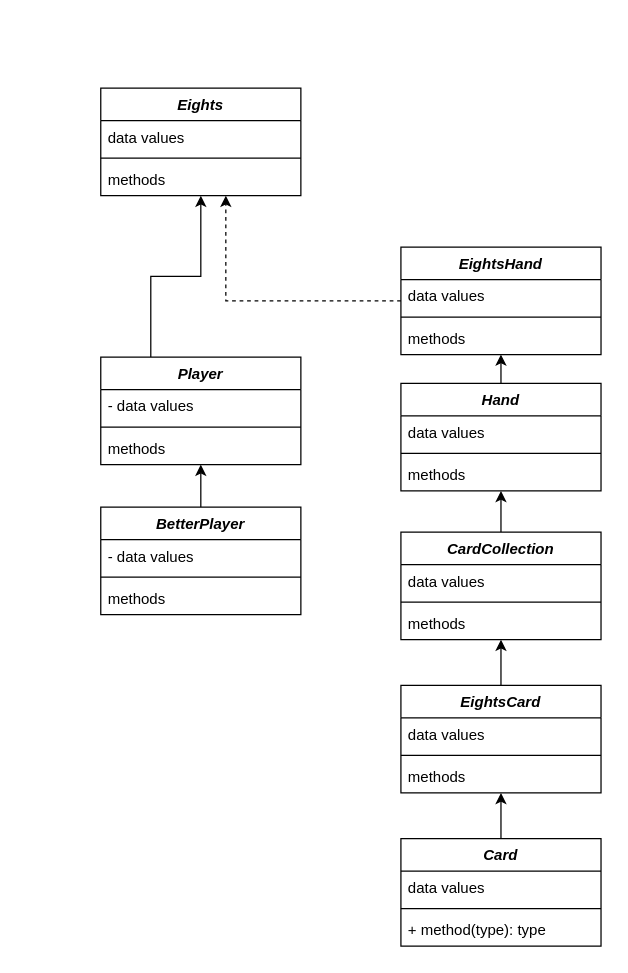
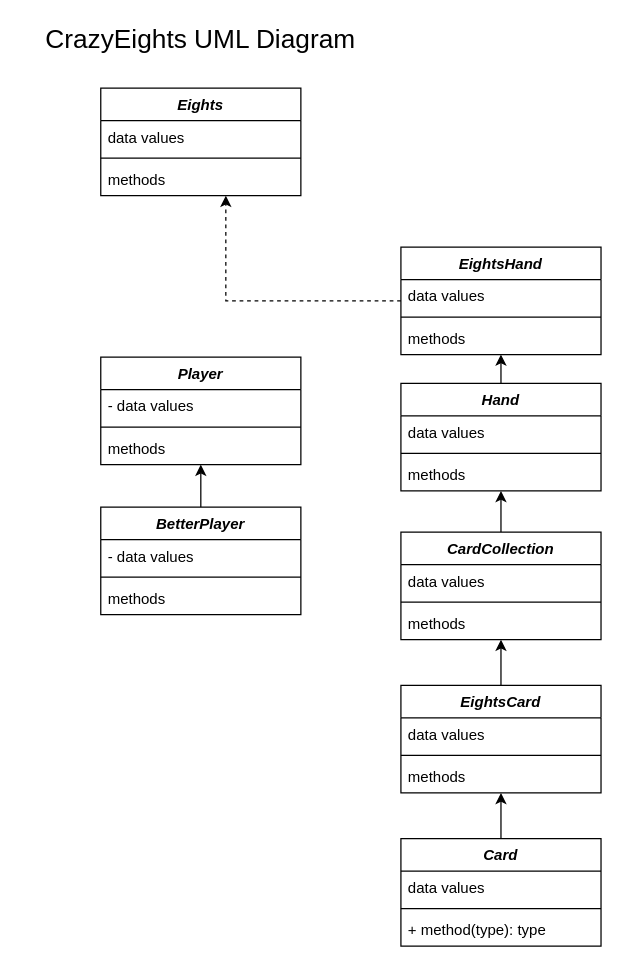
none -> (201, 38)
(172, 276) -> none
